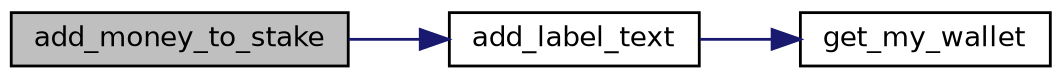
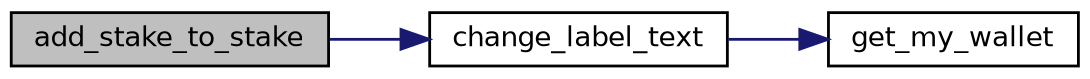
(180, 39) -> (170, 39)
(574, 39) -> (579, 39)
